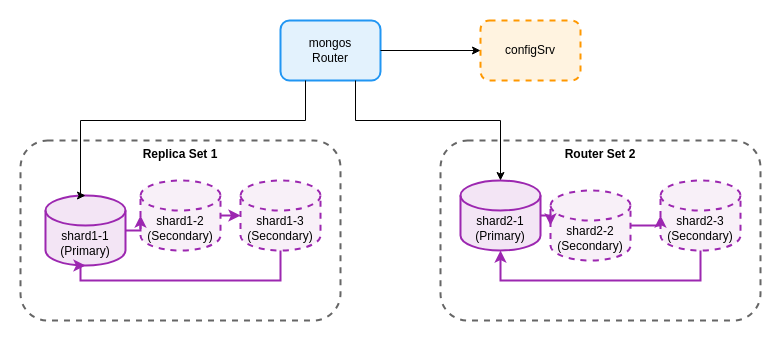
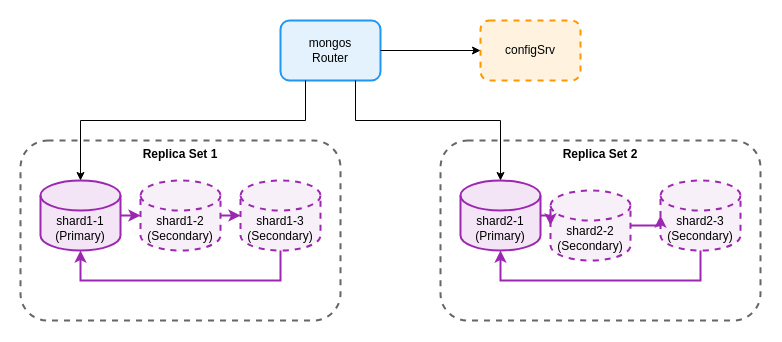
(601, 155) -> (601, 155)
(86, 231) -> (81, 216)
